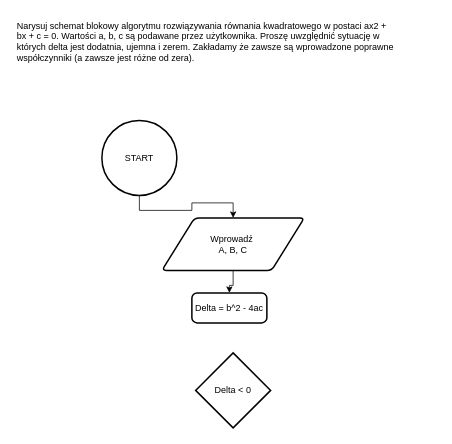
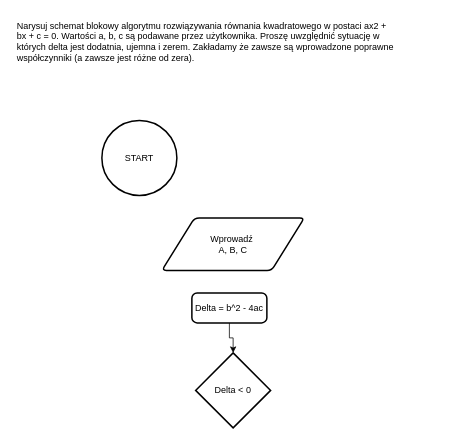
(159, 210) -> none
(232, 285) -> none
none -> (229, 331)
